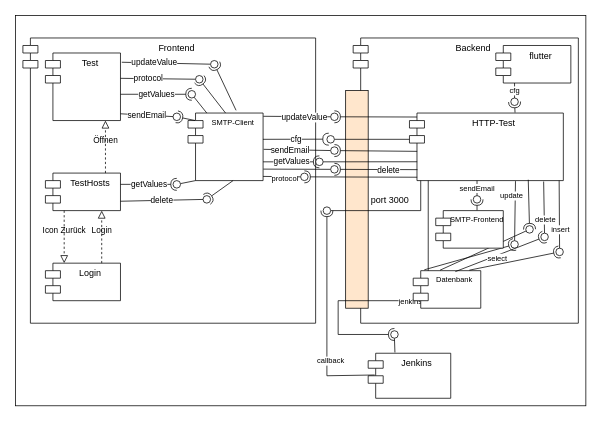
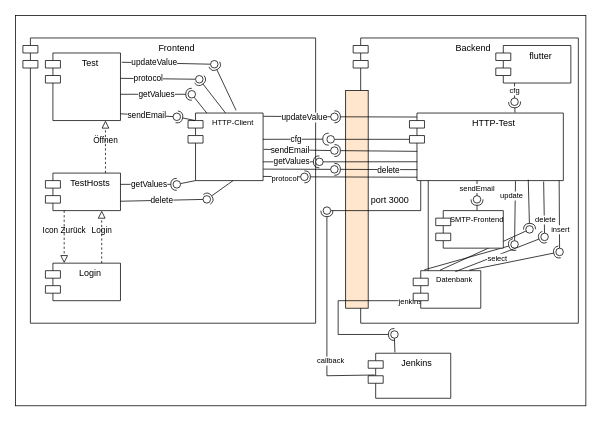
(233, 122) -> (233, 122)
